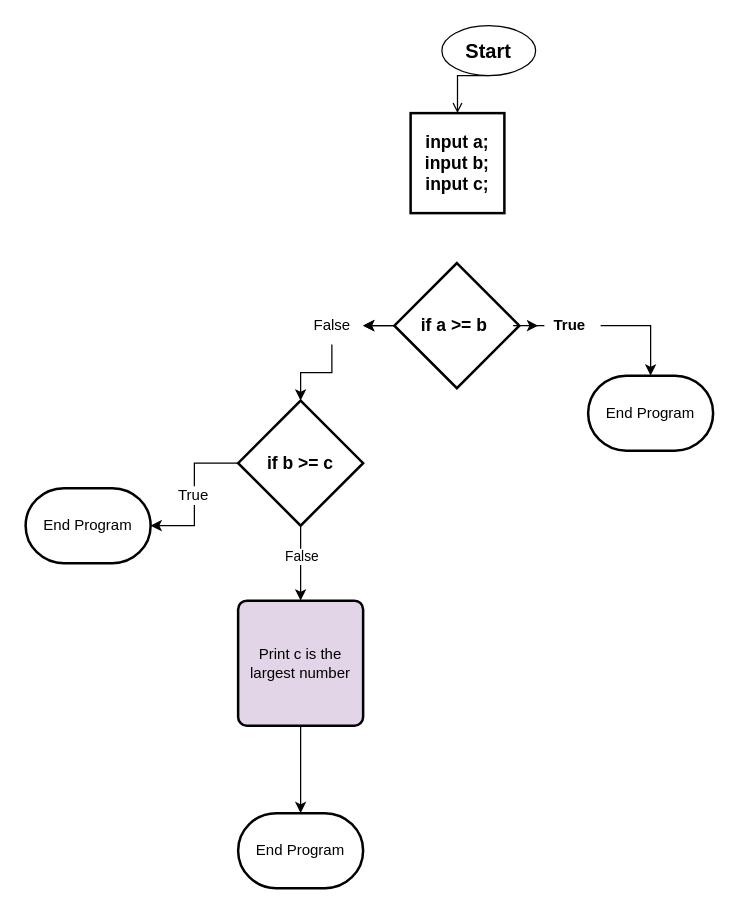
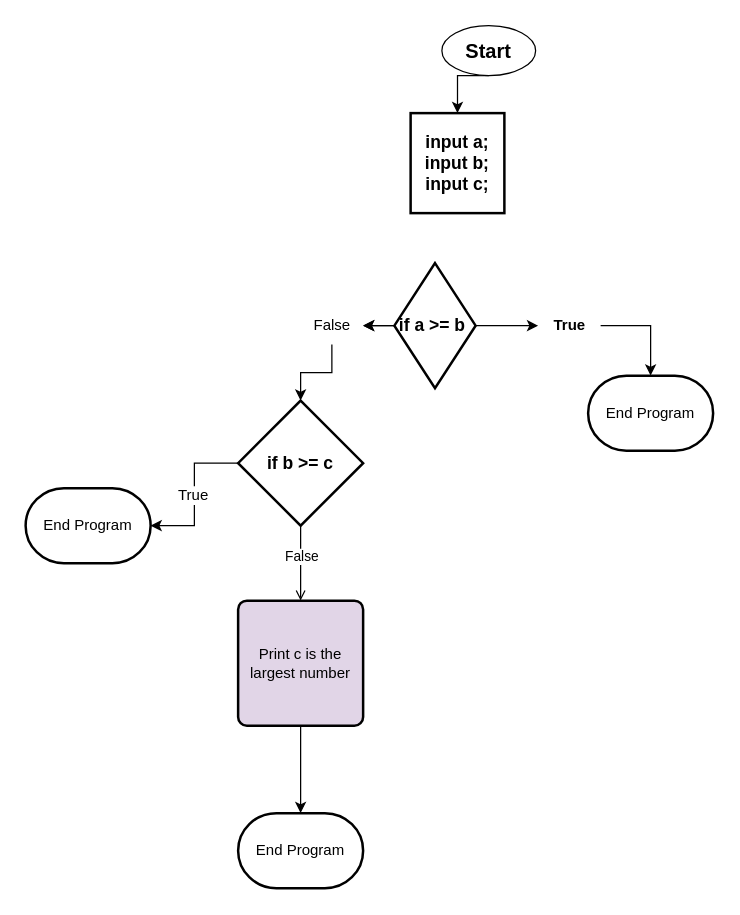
(458, 105) -> (458, 103)
(457, 326) -> (435, 326)
(301, 590) -> (301, 592)
